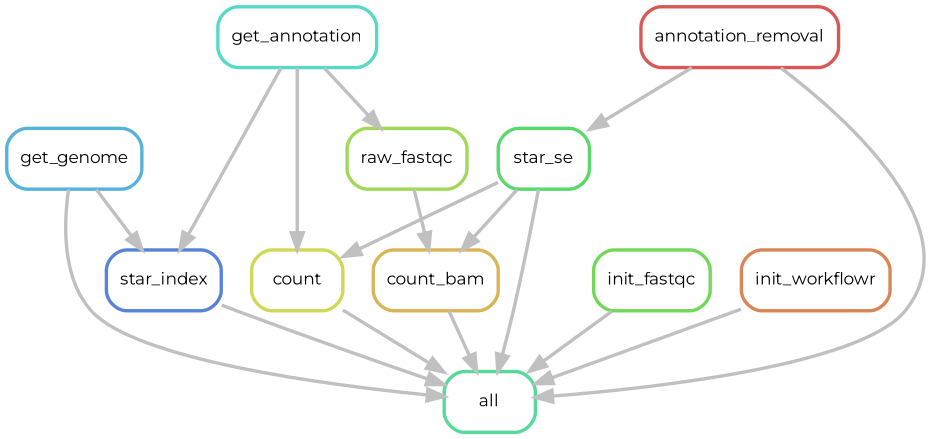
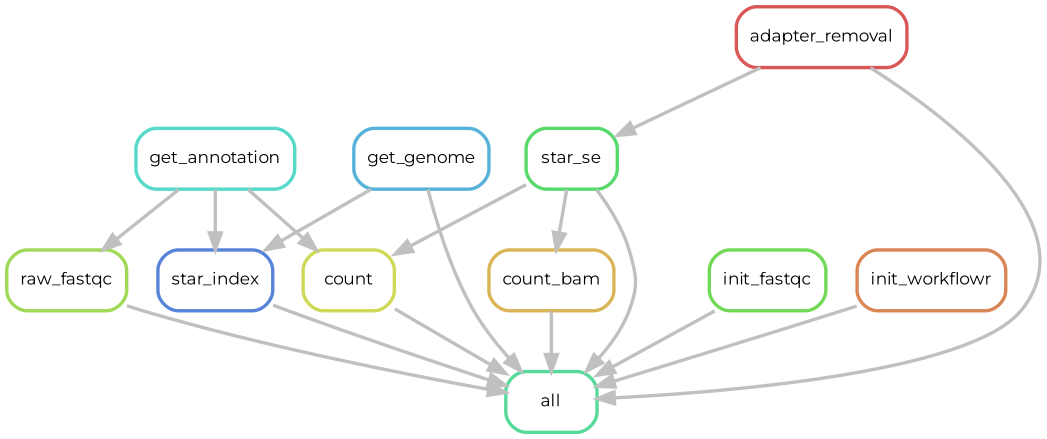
(740, 37) -> (822, 37)
(419, 208) -> (307, 353)
